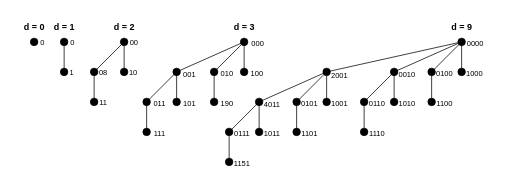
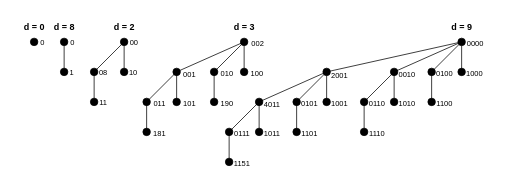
(65, 27) -> (65, 27)
(258, 43) -> (258, 43)
(160, 133) -> (160, 133)
